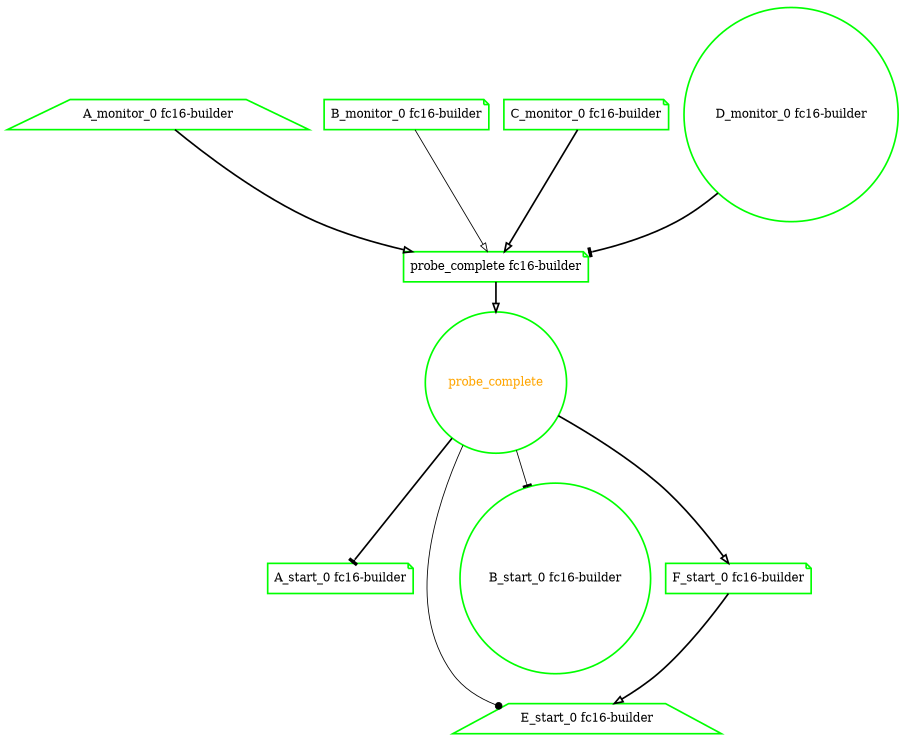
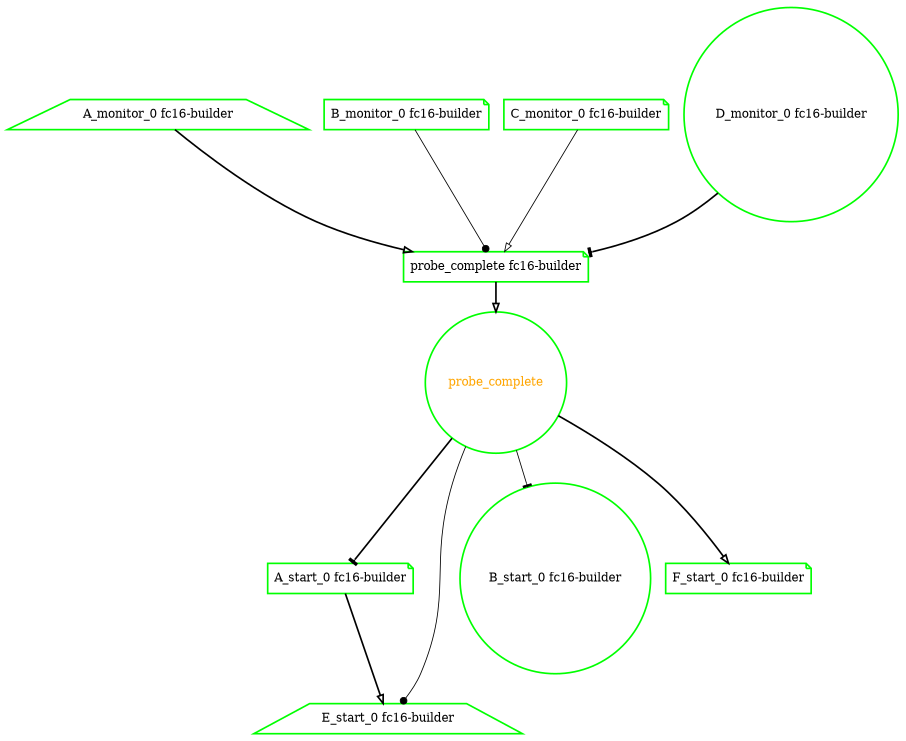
(449, 187) -> (450, 188)
(543, 187) -> (543, 187)
(681, 652) -> (363, 644)
